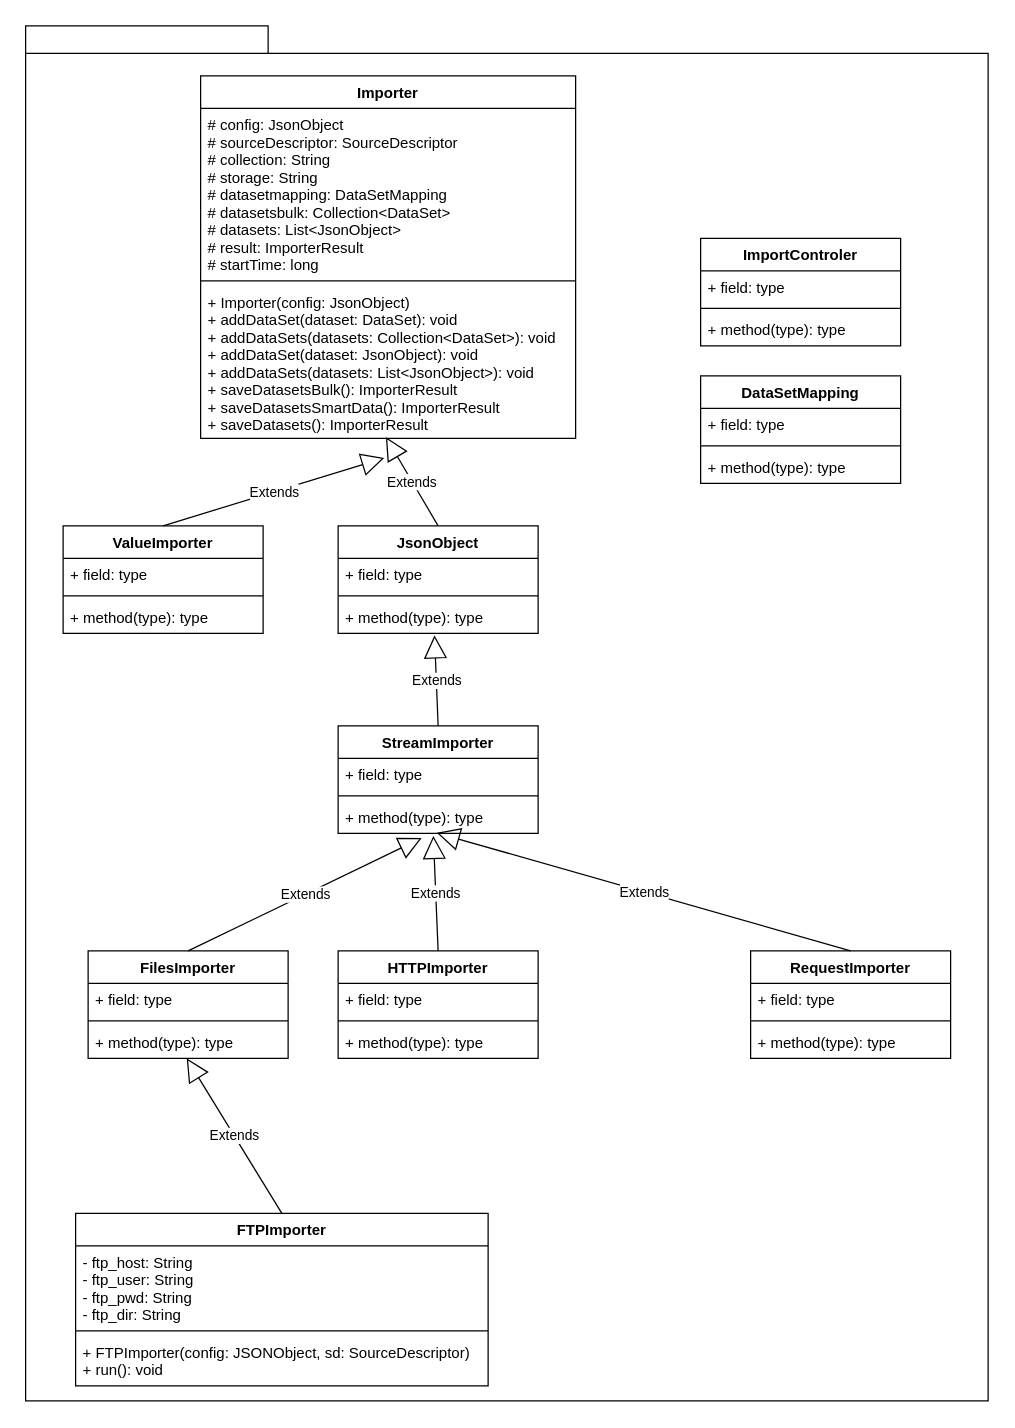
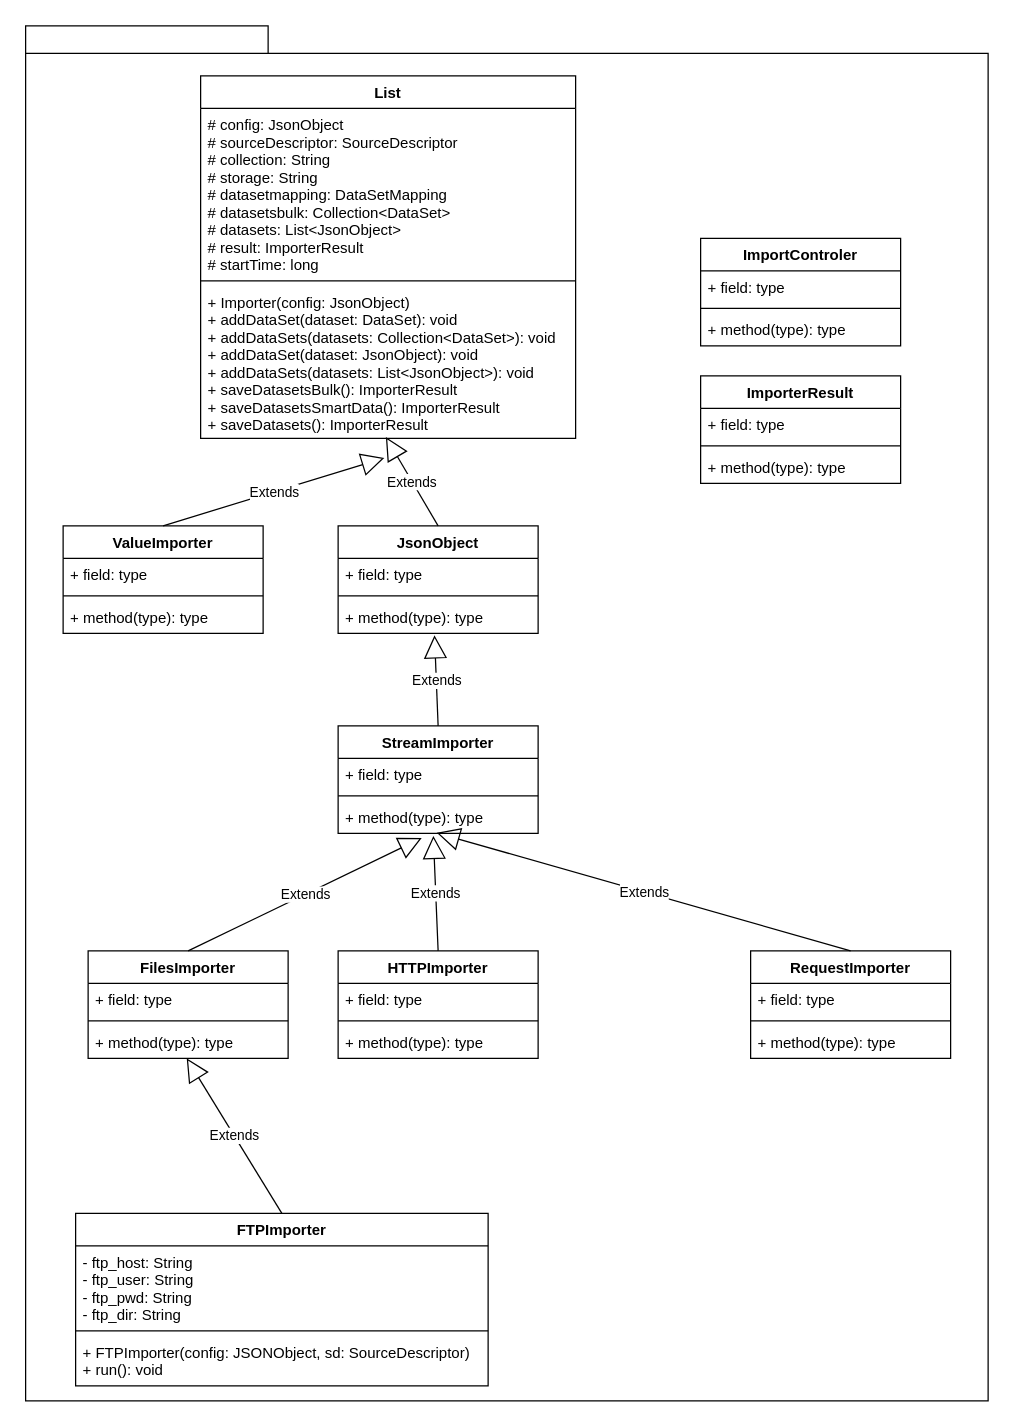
(388, 93) -> (388, 93)
(800, 393) -> (800, 393)
